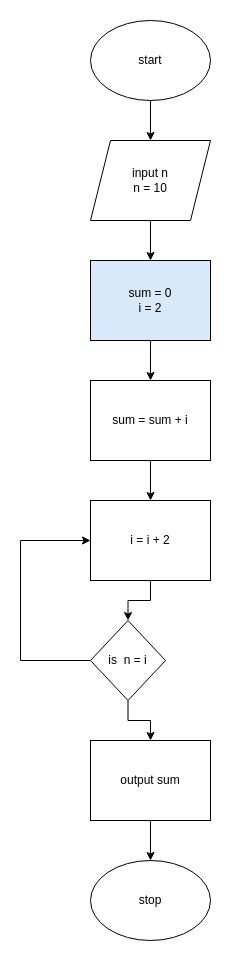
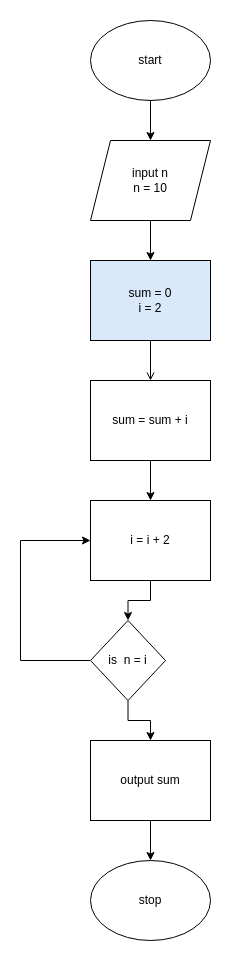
(151, 372) -> (151, 374)
